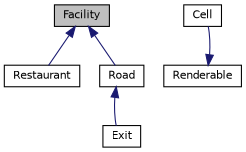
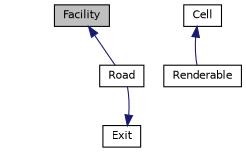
(210, 40) -> (195, 51)
(42, 76) -> none
(115, 112) -> (129, 101)
